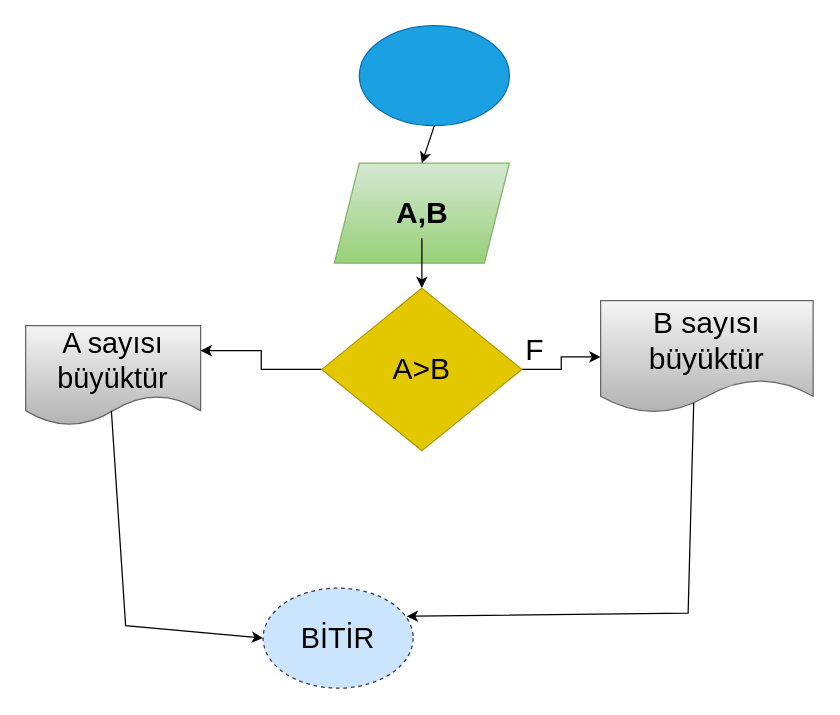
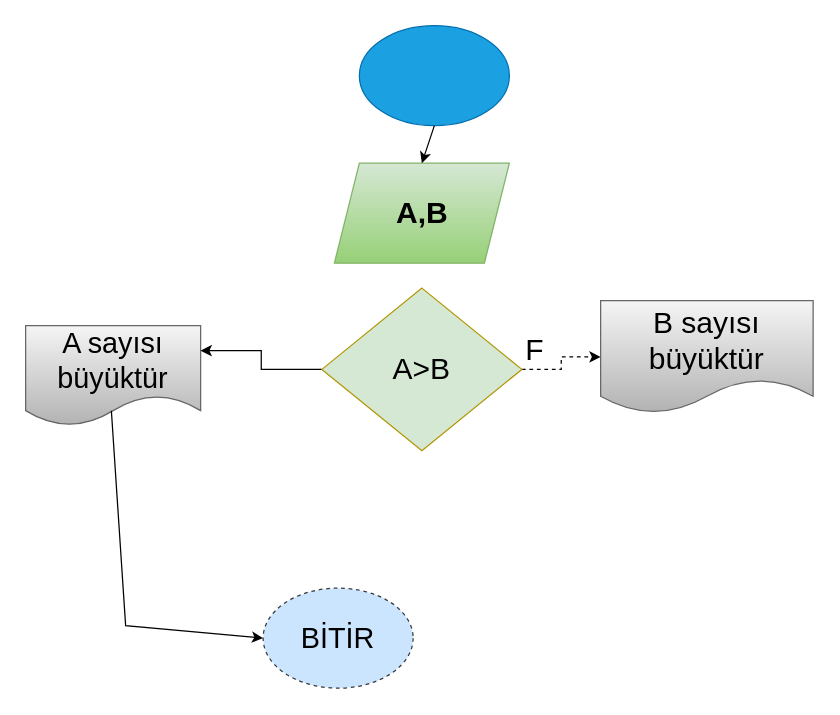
(422, 259) -> none
(561, 368) -> (561, 368)
(422, 369) -> (422, 369)
(657, 613) -> none
